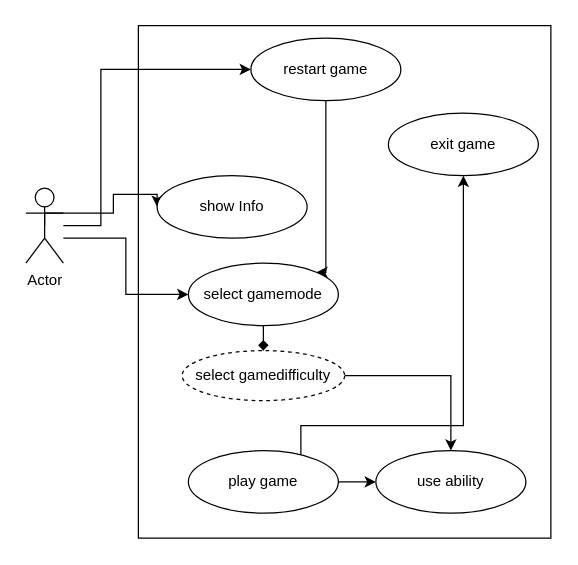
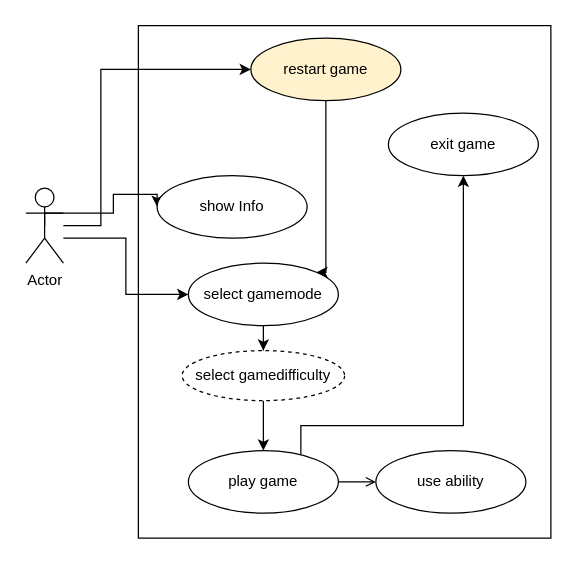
(326, 69) -> (326, 69)
(263, 340) -> (263, 341)
(431, 376) -> (263, 422)
(366, 482) -> (367, 482)
